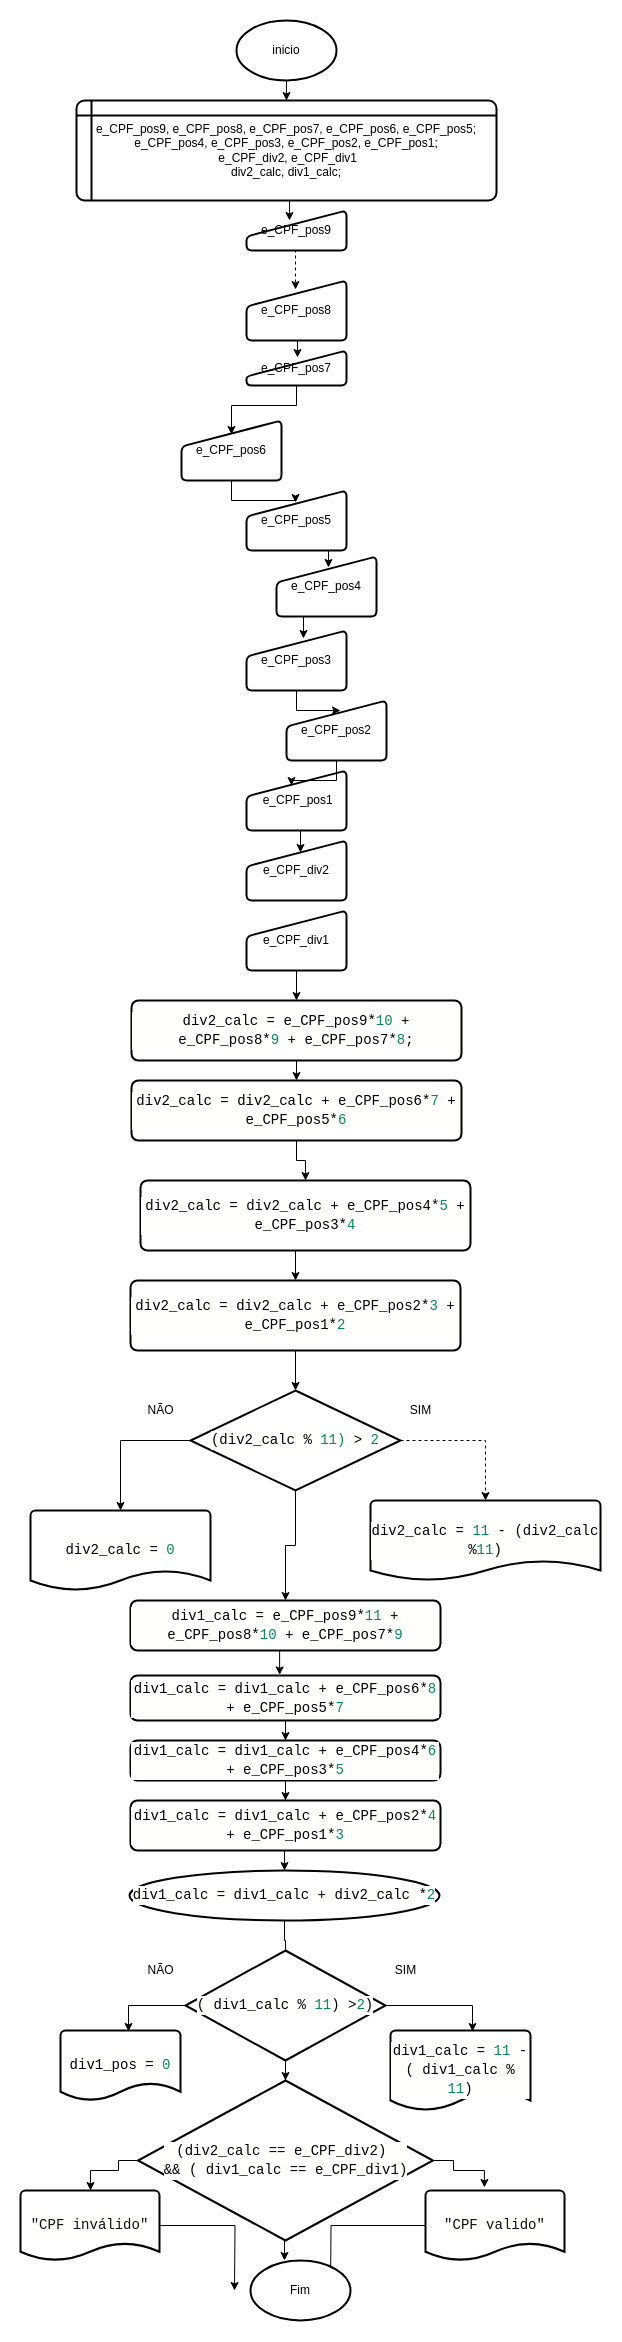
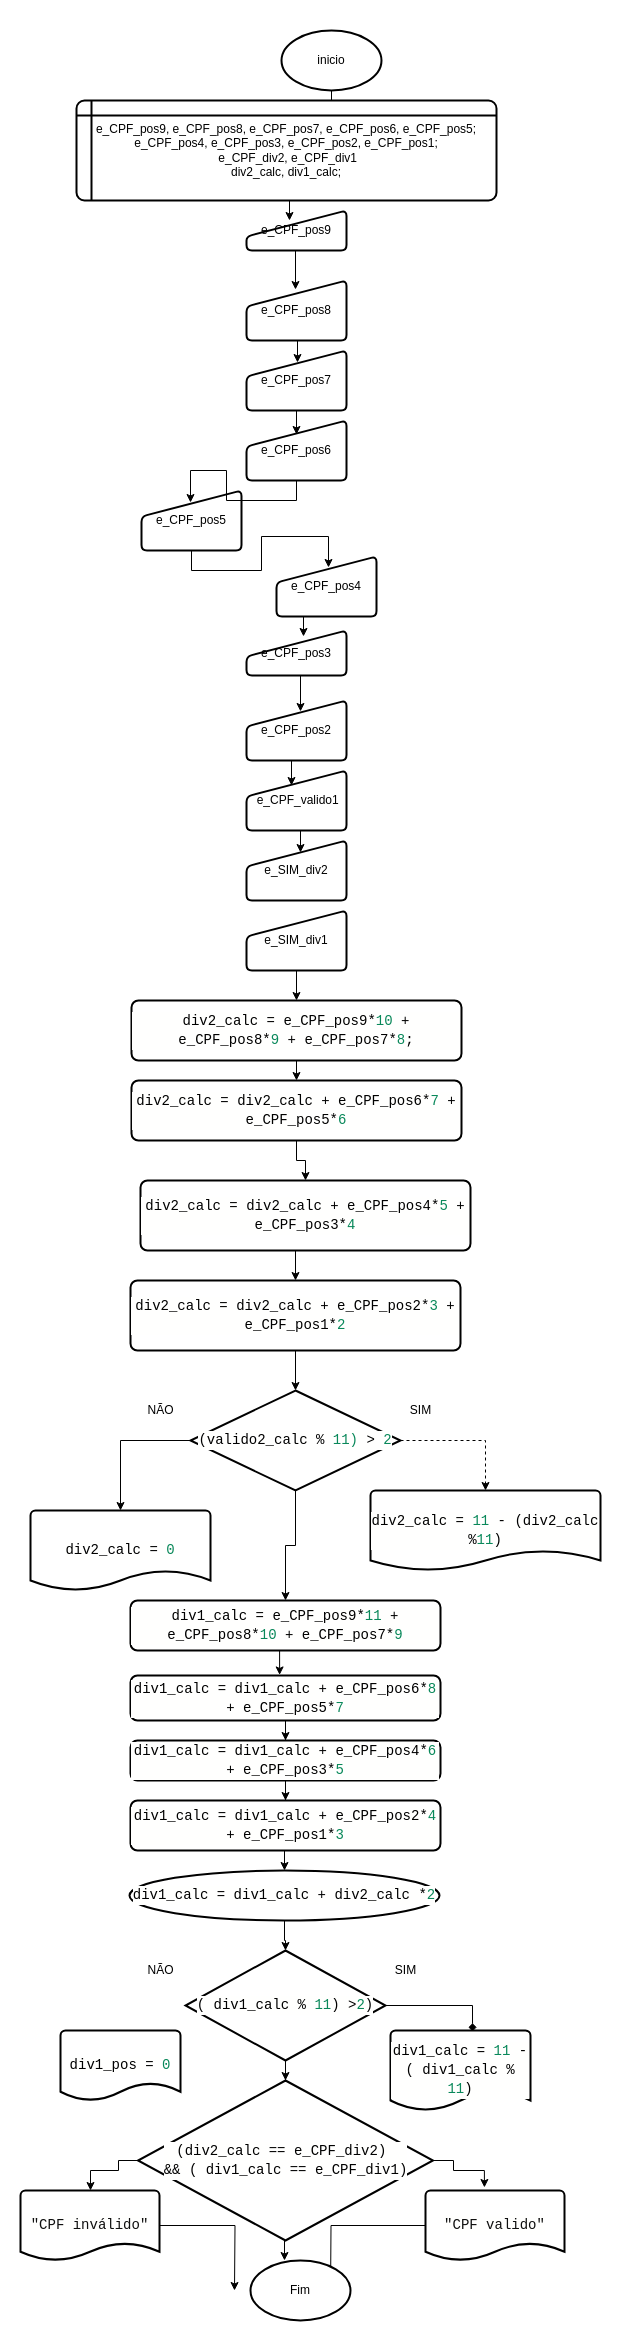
(287, 51) -> (332, 61)
(296, 265) -> (296, 265)
(297, 368) -> (297, 381)
(232, 451) -> (297, 451)
(297, 521) -> (192, 521)
(297, 661) -> (297, 653)
(337, 731) -> (297, 731)
(297, 801) -> (297, 801)
(297, 871) -> (297, 871)
(297, 941) -> (297, 941)
(296, 1441) -> (296, 1441)
(486, 1541) -> (486, 1531)
(286, 1944) -> (286, 1941)
(148, 2006) -> none
(473, 2023) -> (473, 2022)
